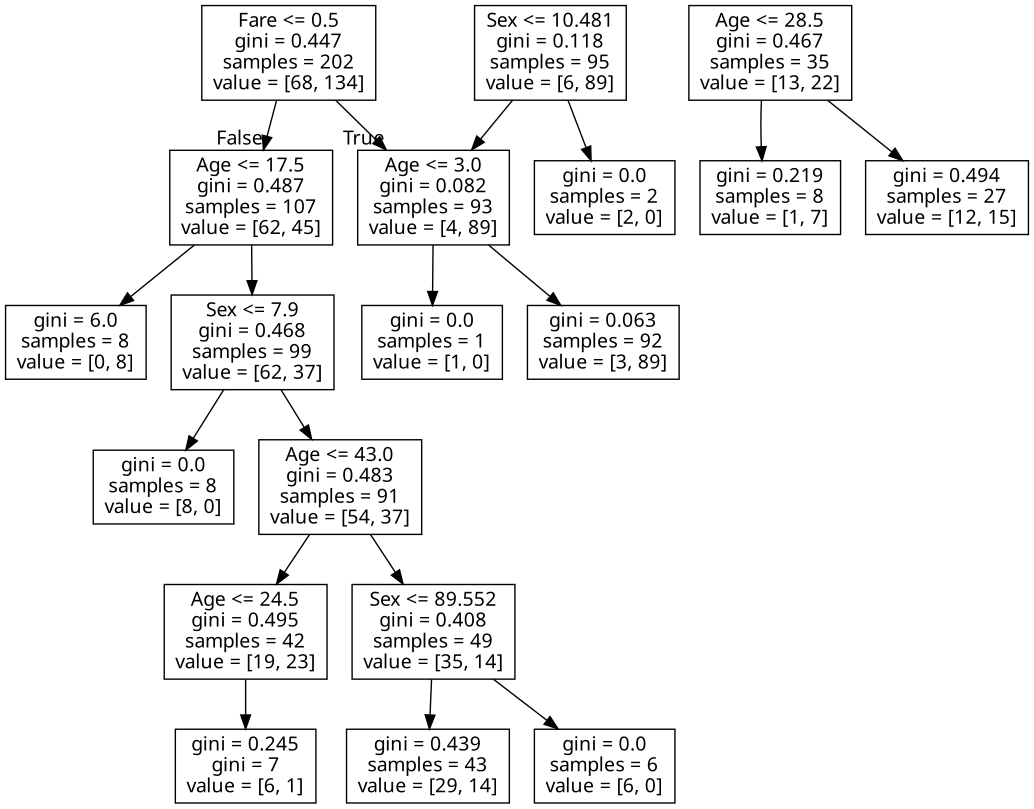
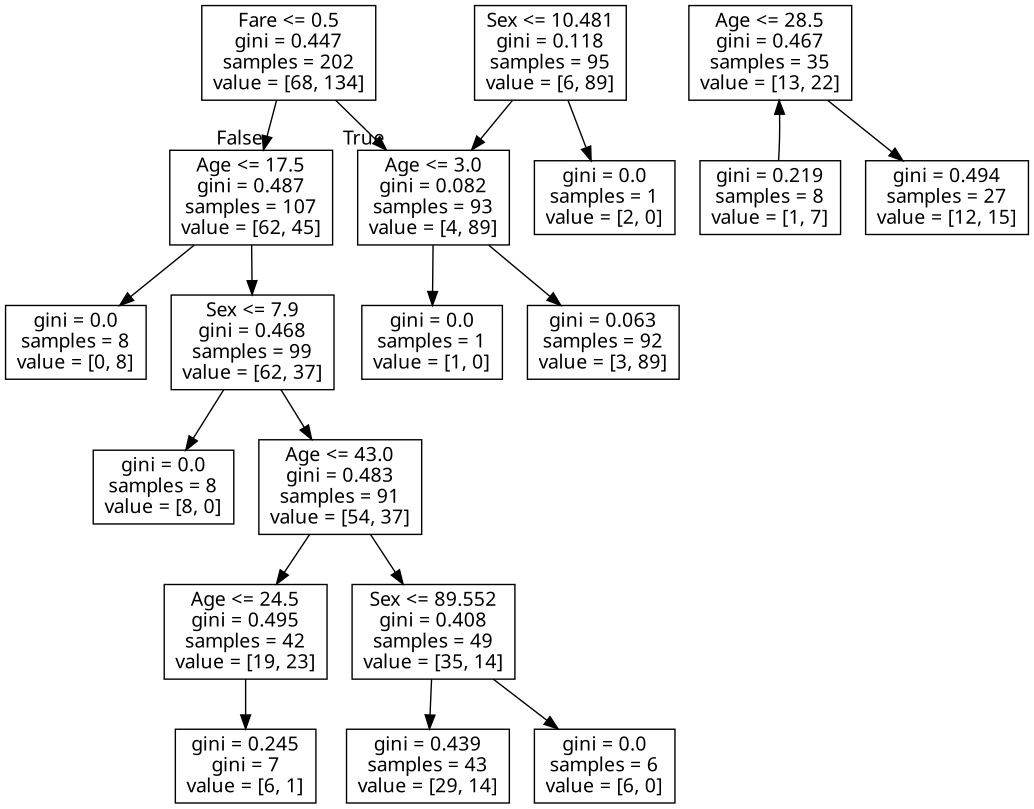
(761, 124) -> (780, 138)
(605, 198) -> (605, 198)
(76, 342) -> (76, 342)
